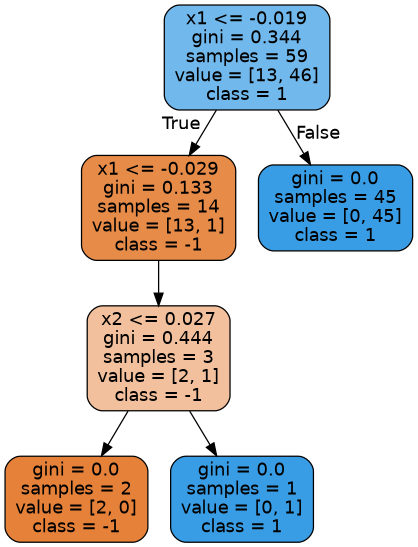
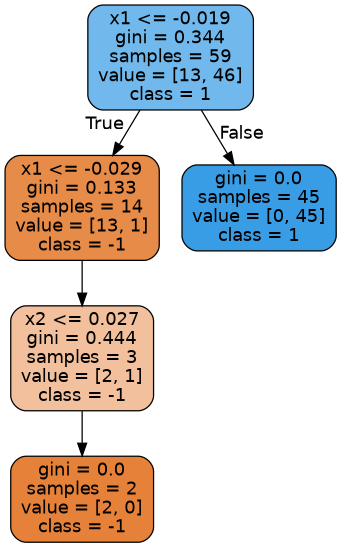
(242, 499) -> none
